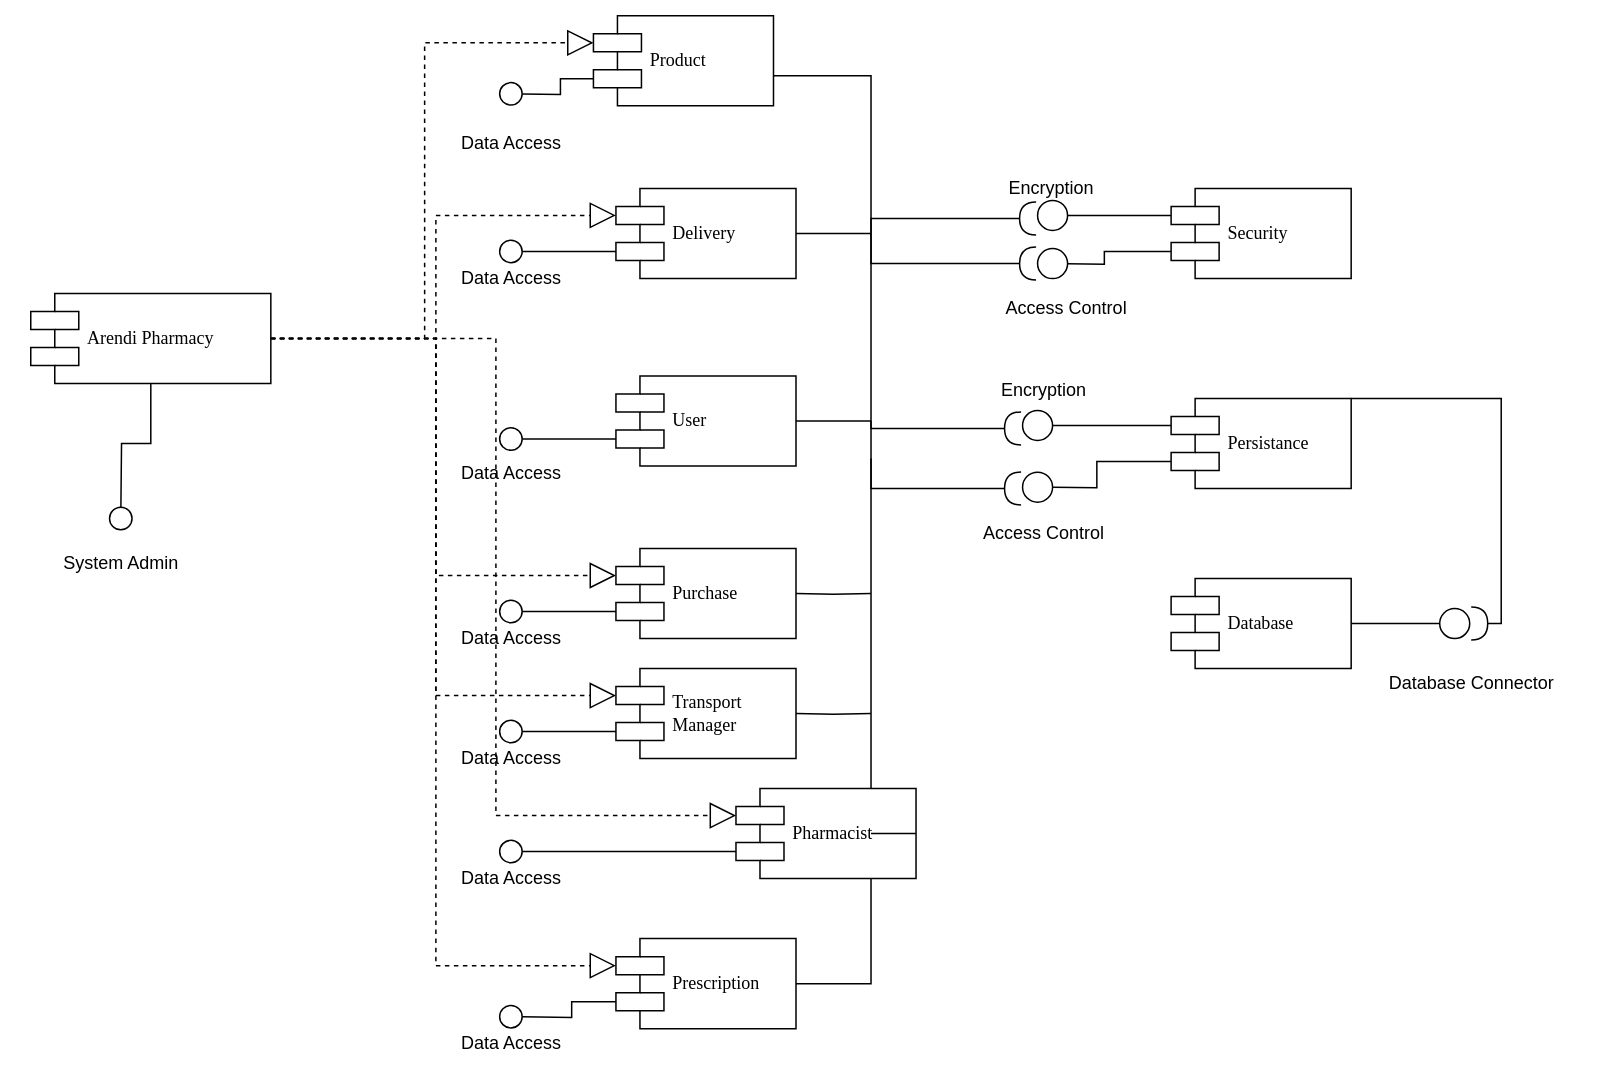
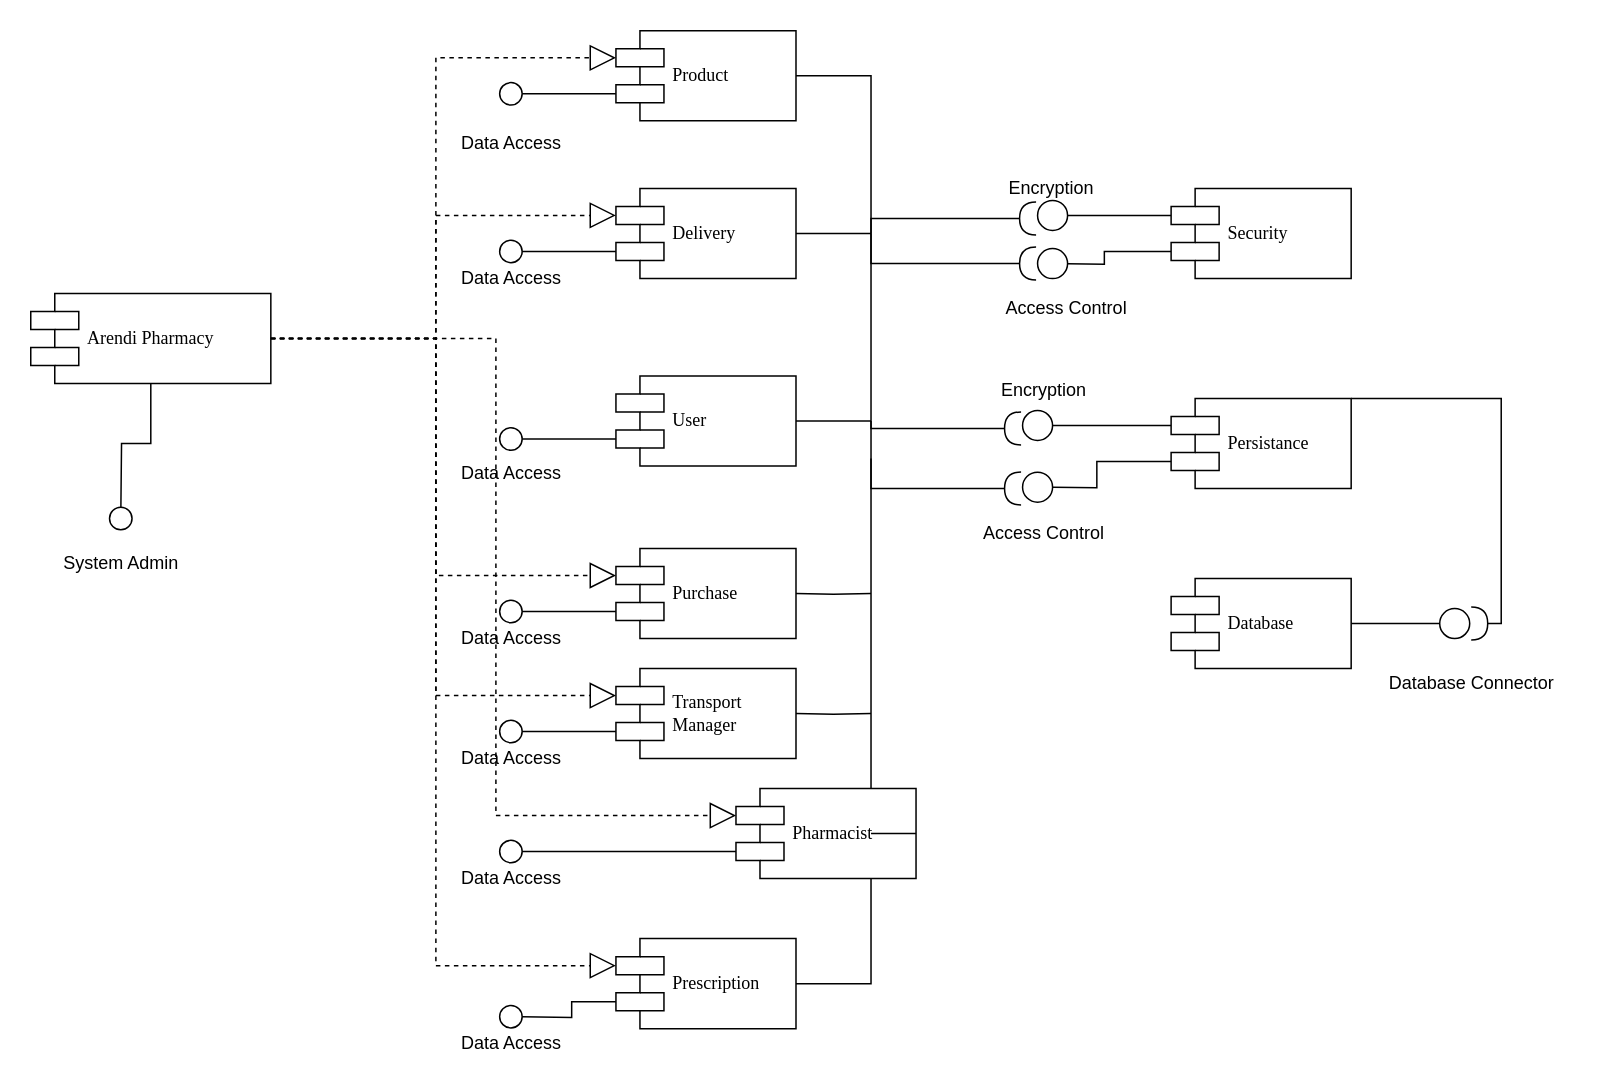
(683, 61) -> (706, 76)
